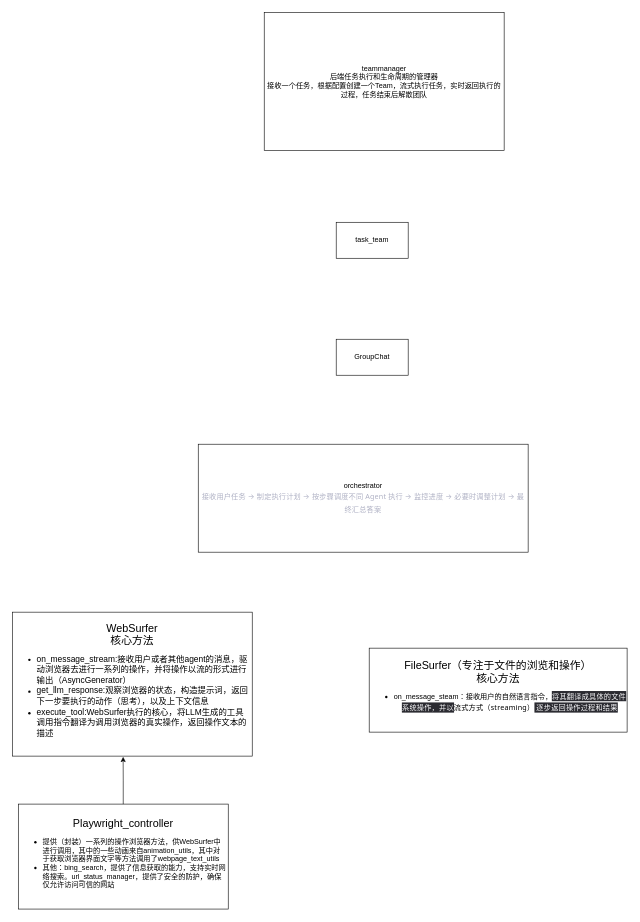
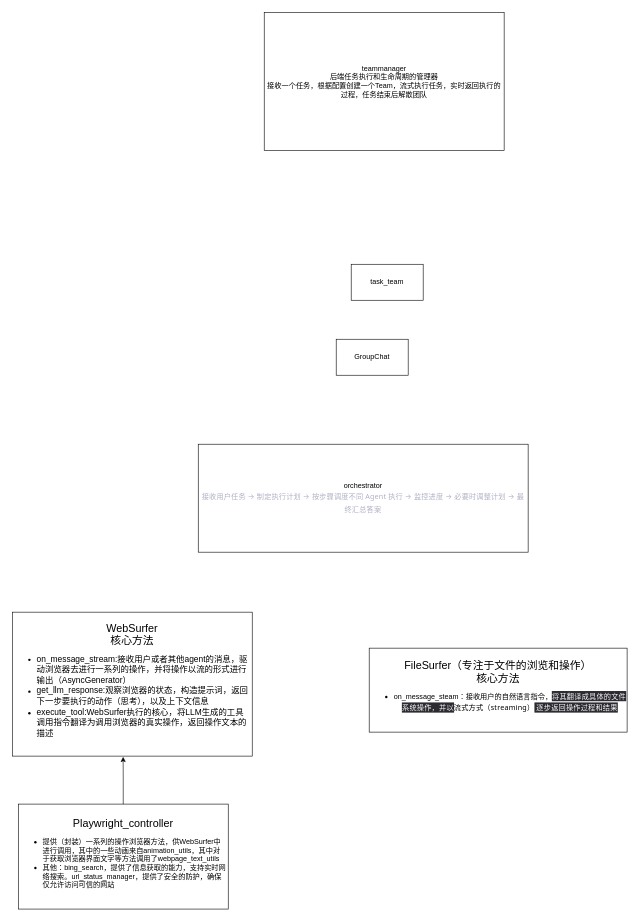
(372, 240) -> (387, 282)
